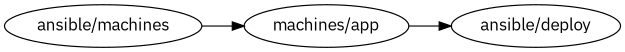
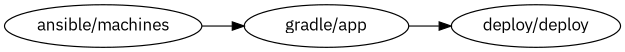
(326, 26) -> (326, 26)
(536, 26) -> (536, 26)
